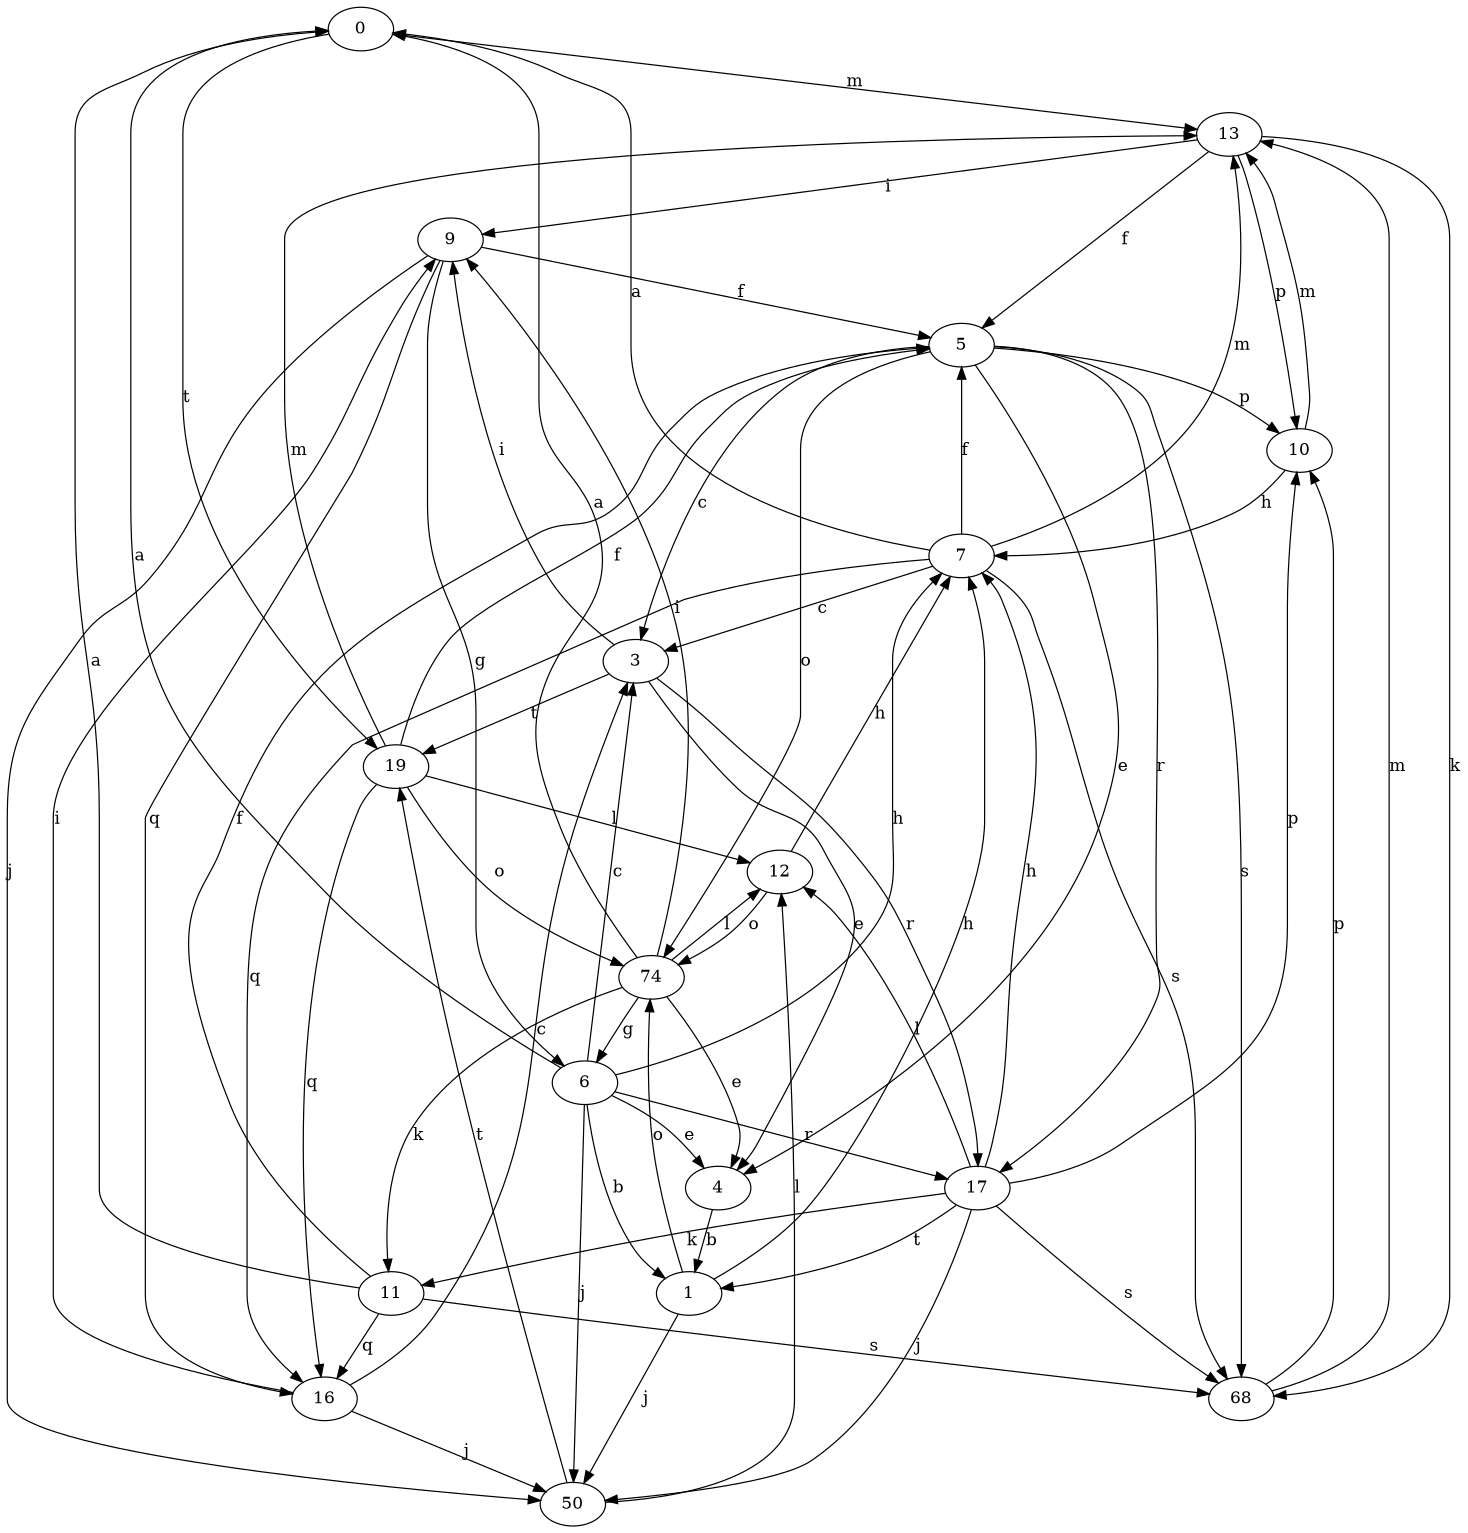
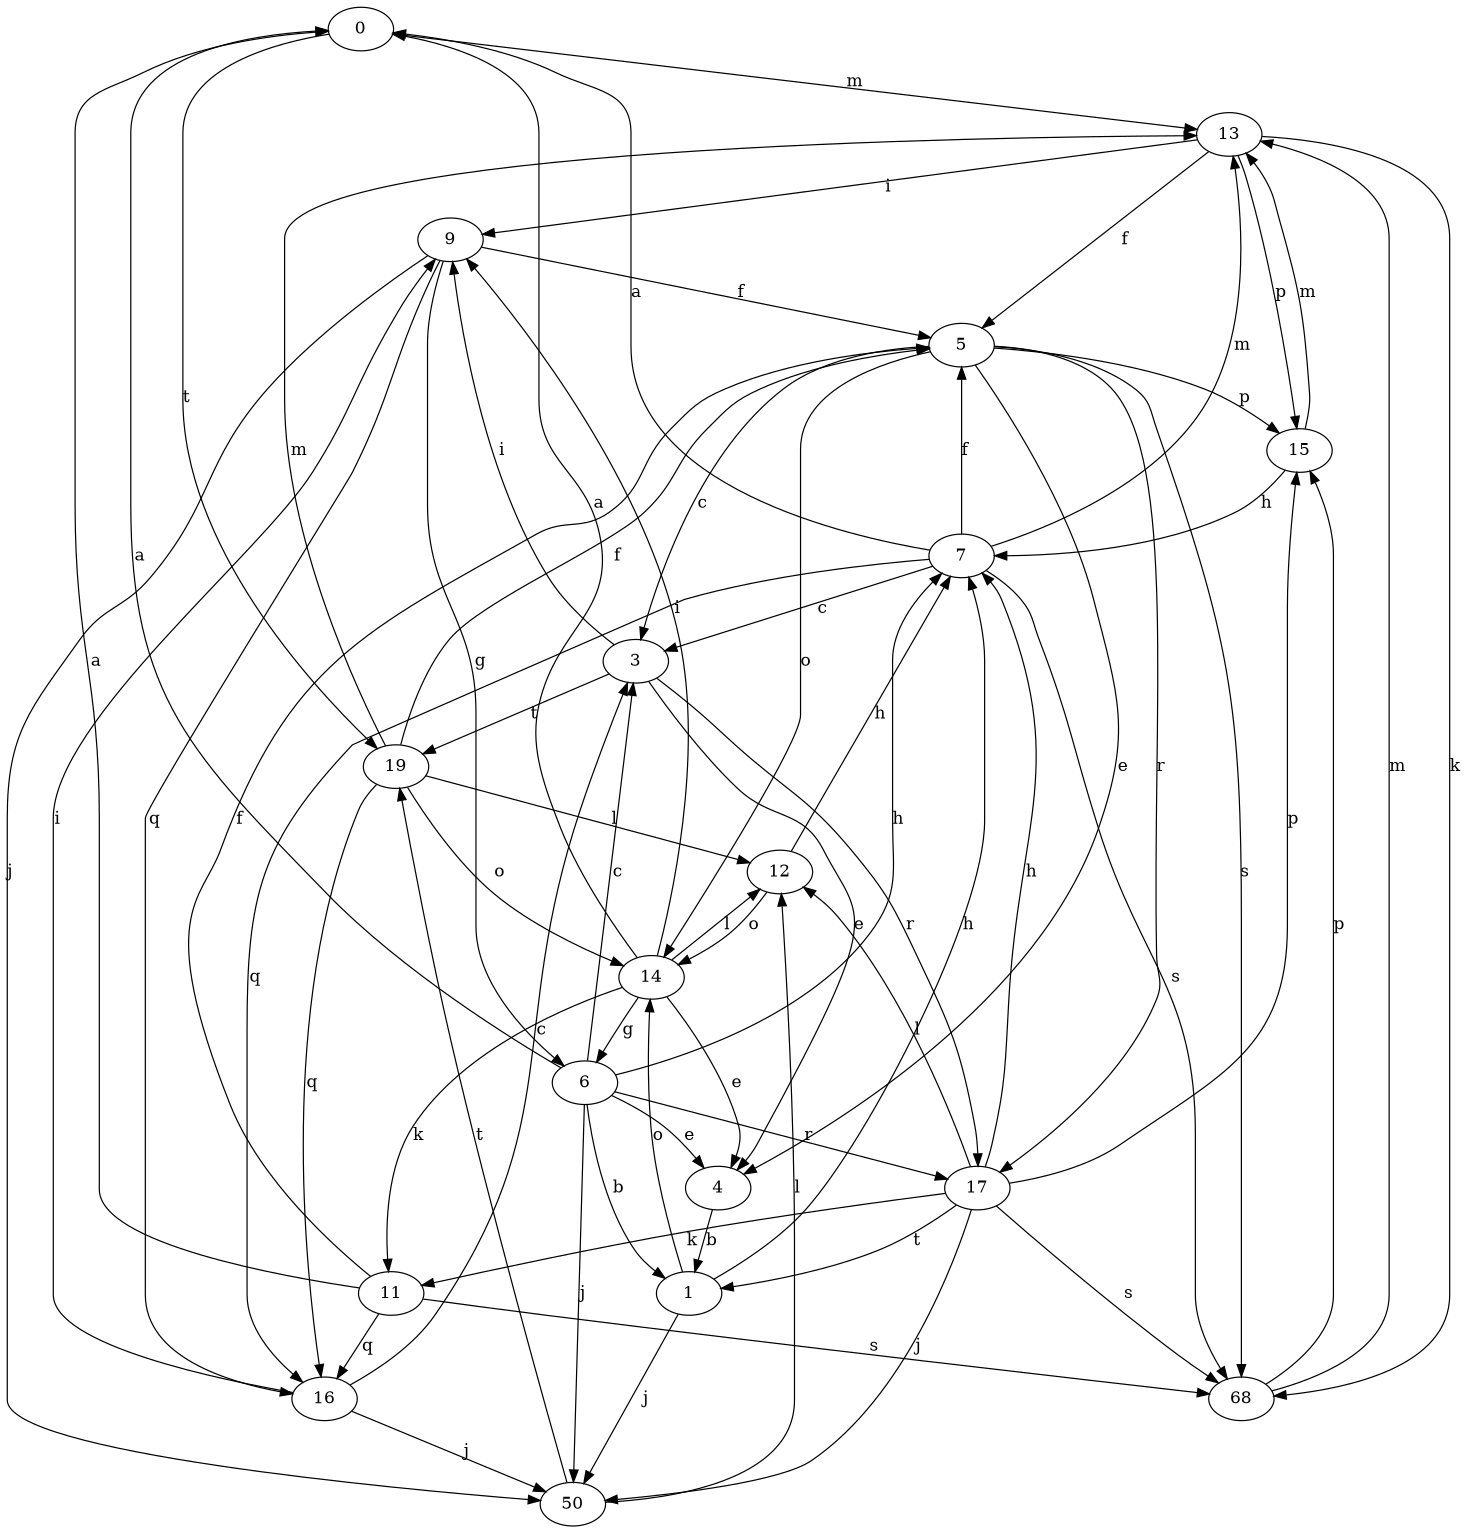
(1300, 451) -> (1300, 451)
(652, 977) -> (652, 977)
